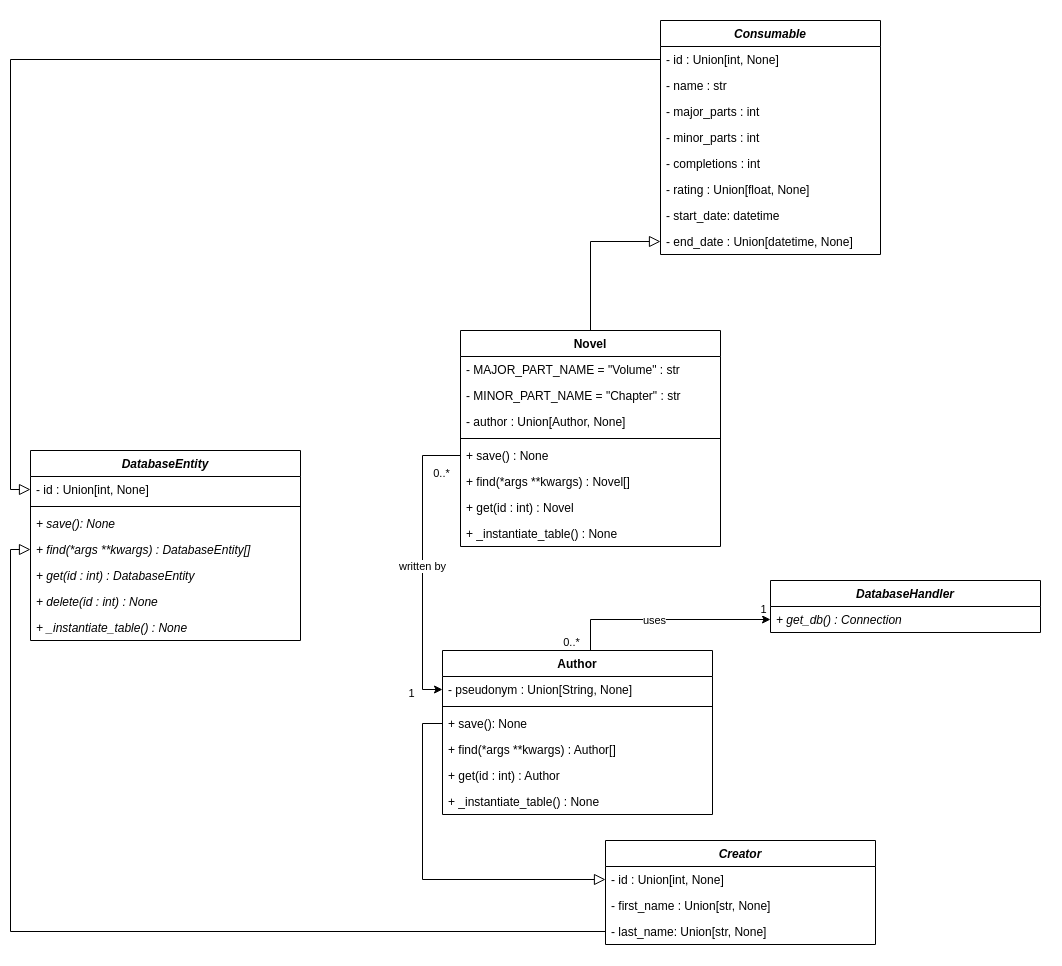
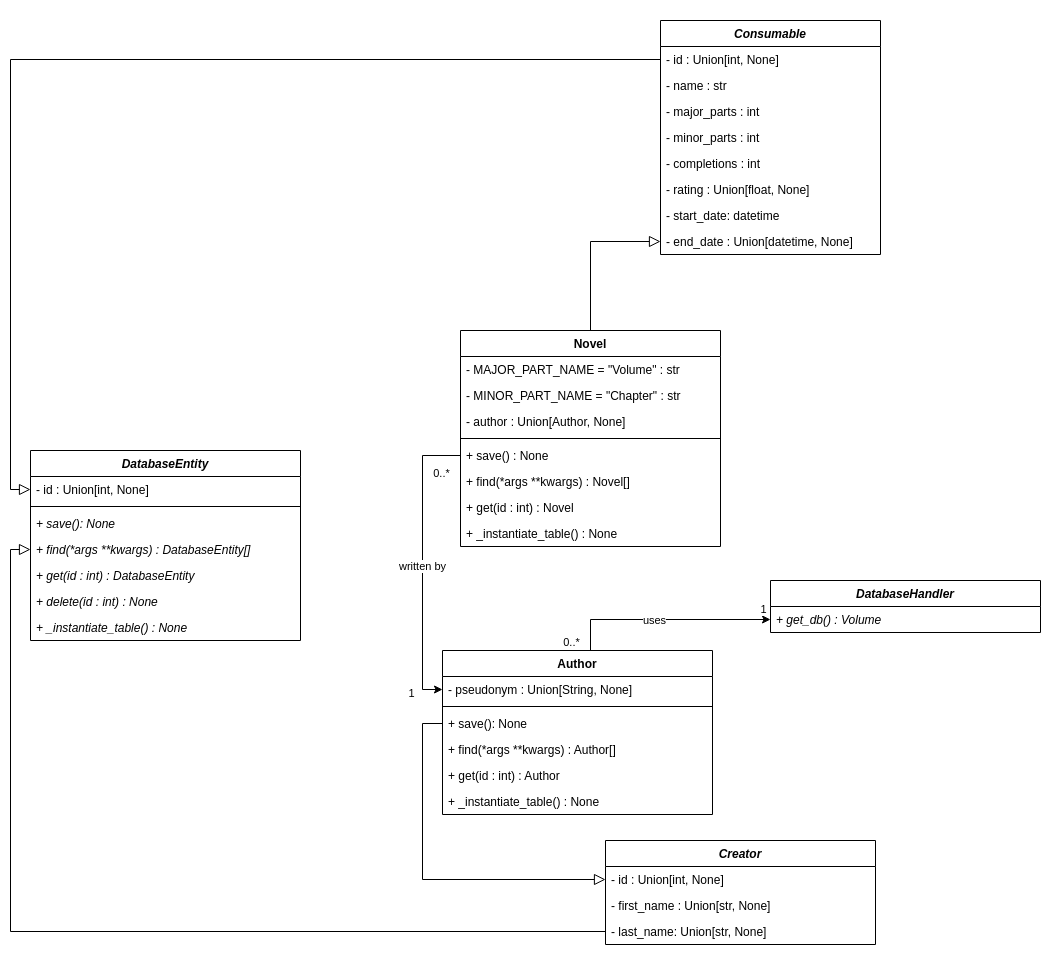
(845, 620) -> (832, 620)
